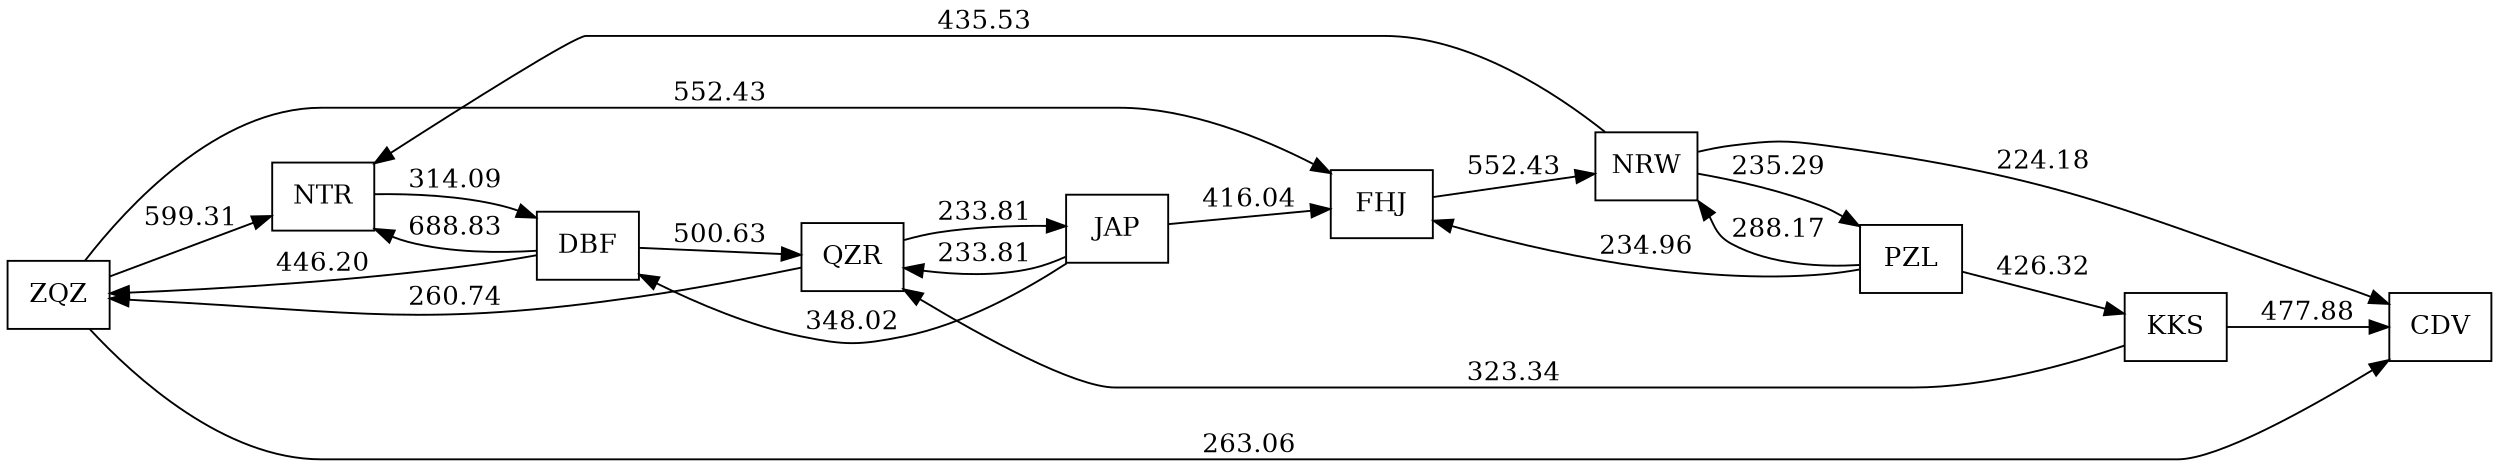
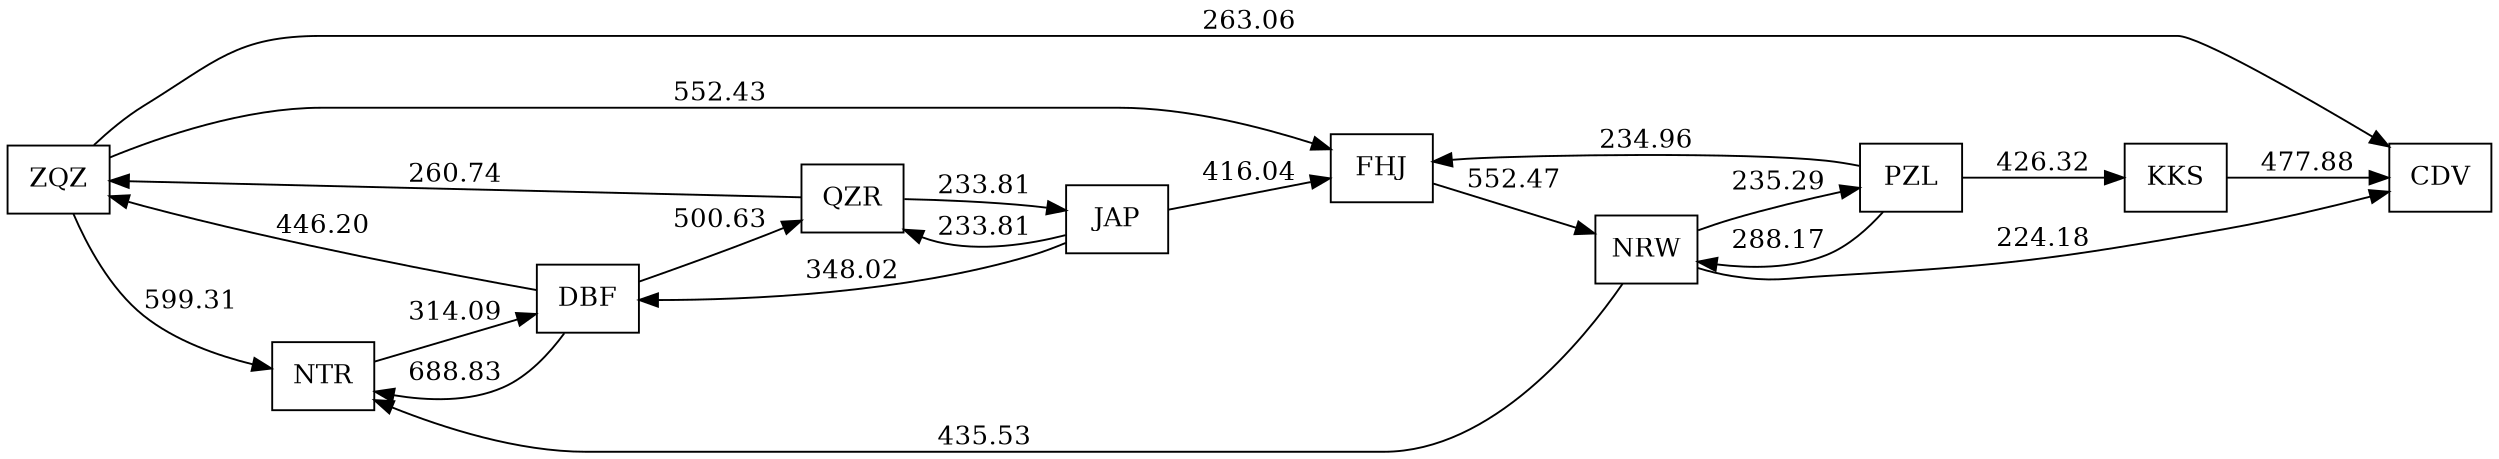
(1514, 167) -> (1514, 181)
(1515, 388) -> none
